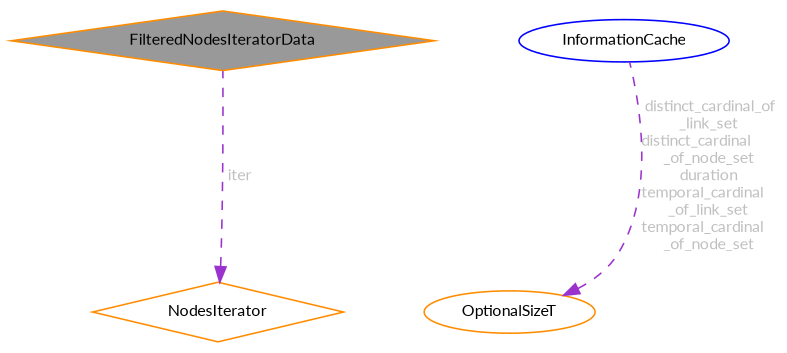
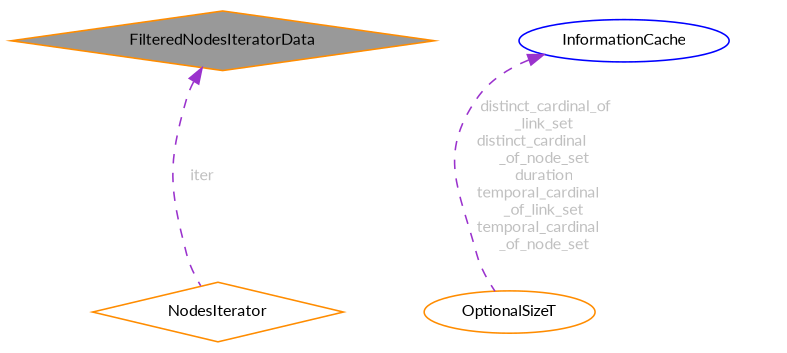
(223, 169) -> (173, 184)
(640, 186) -> (455, 163)
